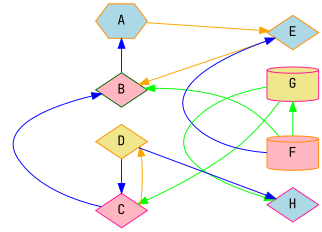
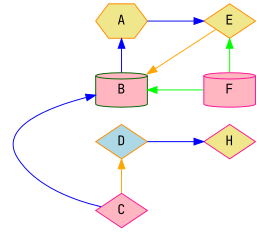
(122, 21) -> (122, 21)
(203, 27) -> (171, 21)
(293, 33) -> (230, 21)
(293, 84) -> none
(122, 90) -> (122, 90)
(184, 102) -> (230, 60)
(122, 142) -> (122, 142)
(293, 153) -> (230, 90)
(122, 171) -> none
(293, 205) -> (230, 142)
